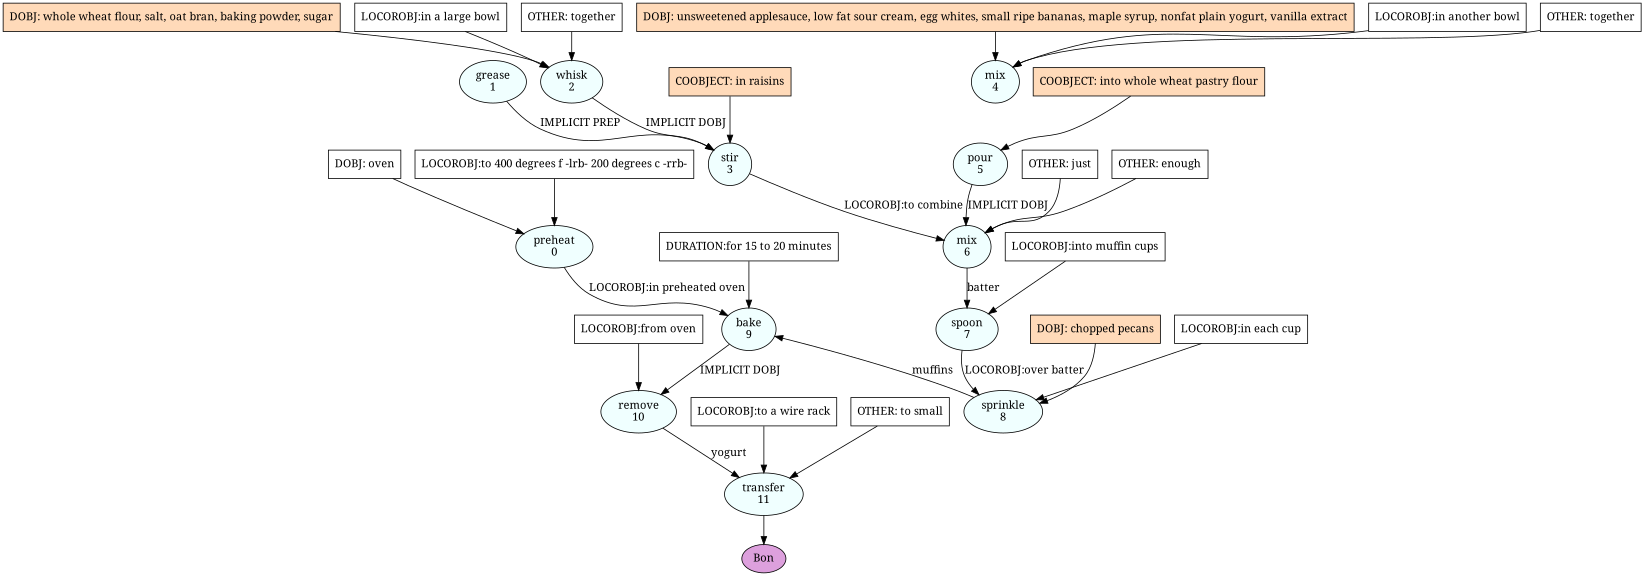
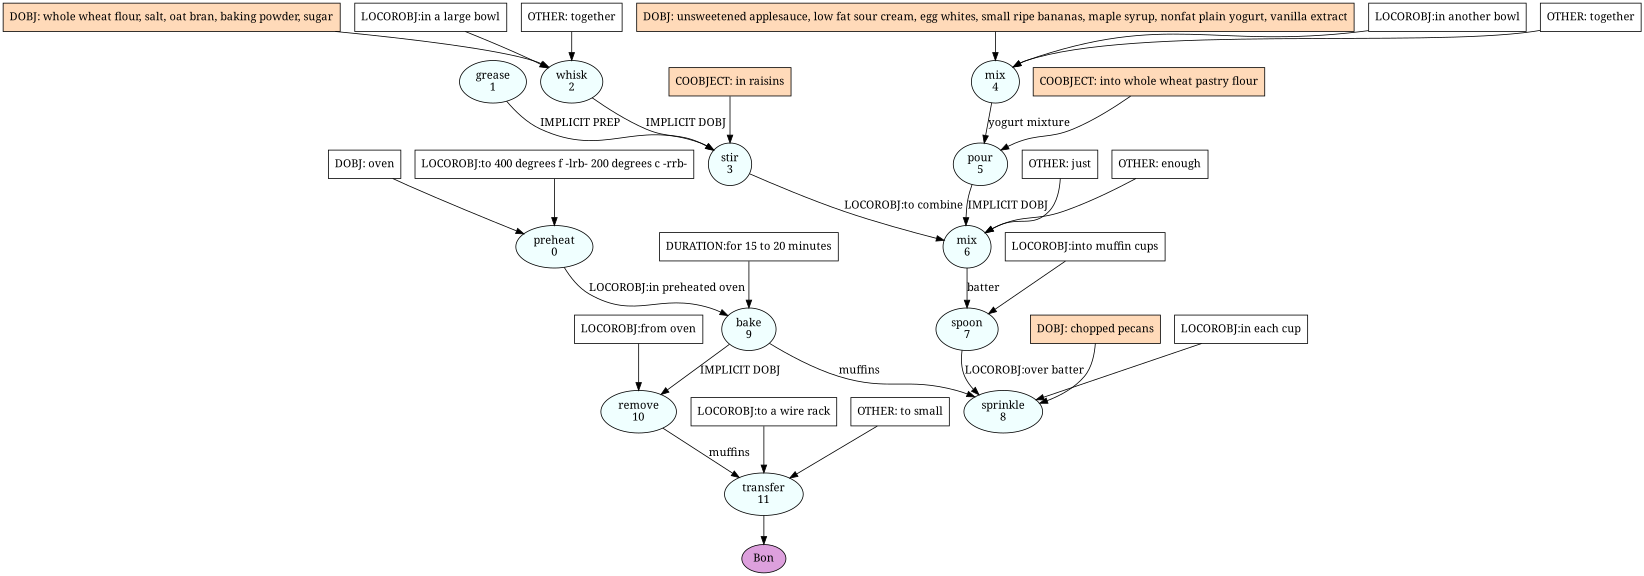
none -> (989, 119)
(879, 365) -> (865, 382)
(729, 453) -> (729, 453)
